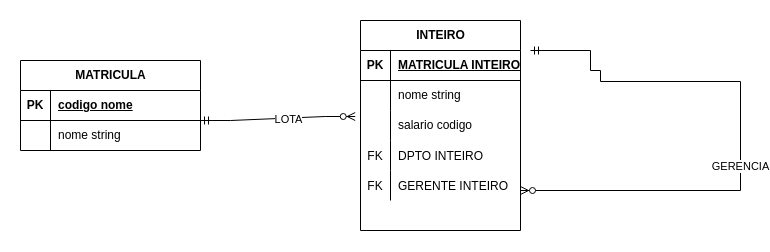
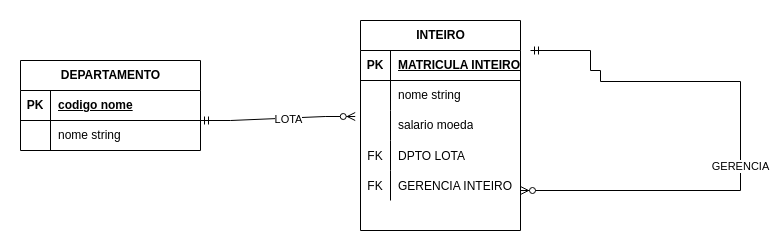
(111, 76) -> (111, 76)
(439, 126) -> (438, 126)
(437, 156) -> (427, 156)
(447, 186) -> (450, 186)
